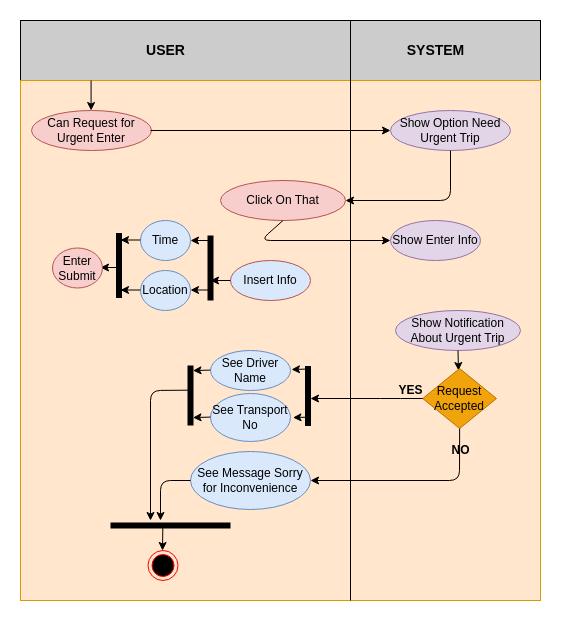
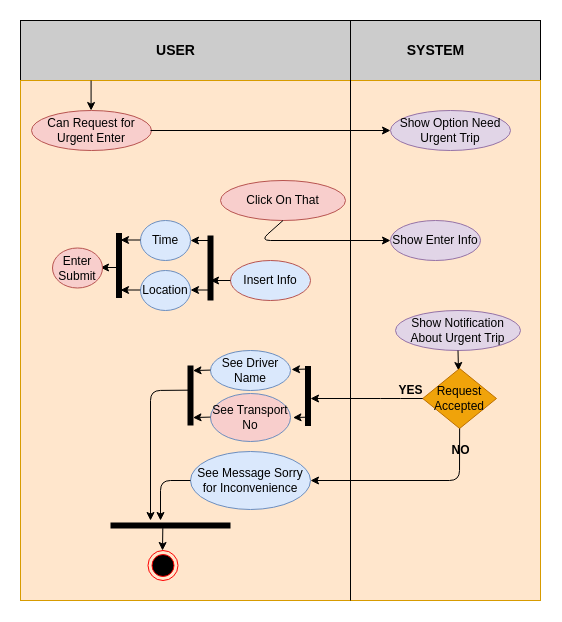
(166, 51) -> (176, 51)
(421, 201) -> none
(251, 418) -> (251, 418)
